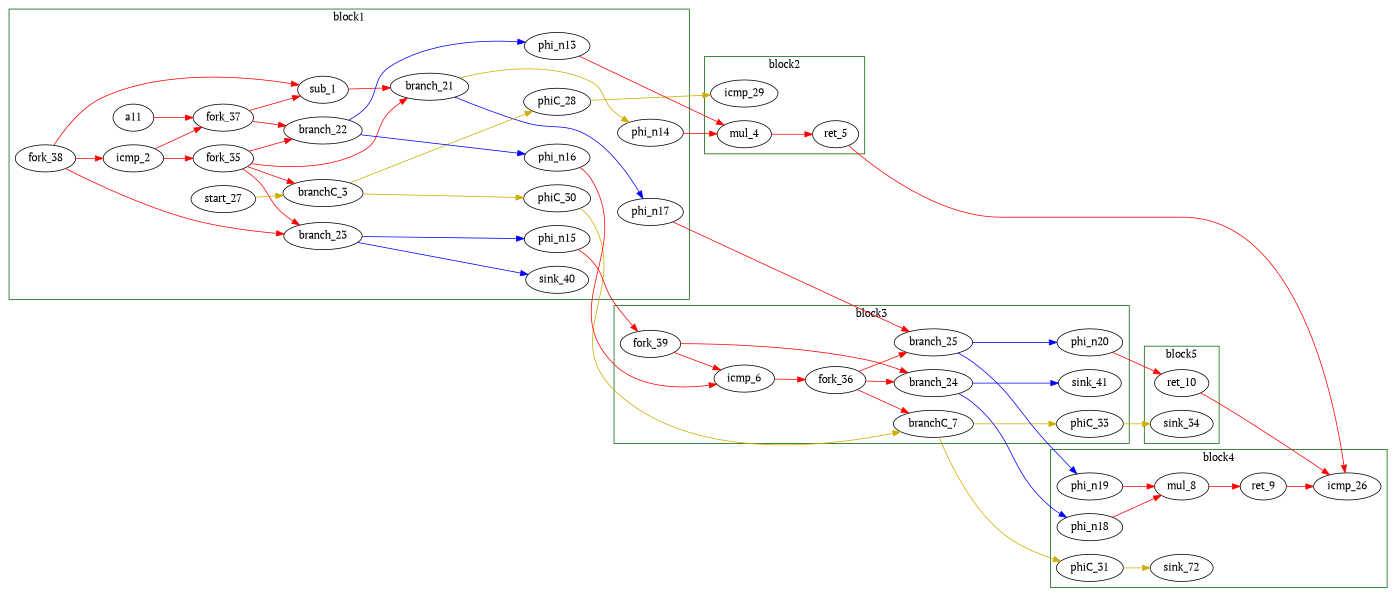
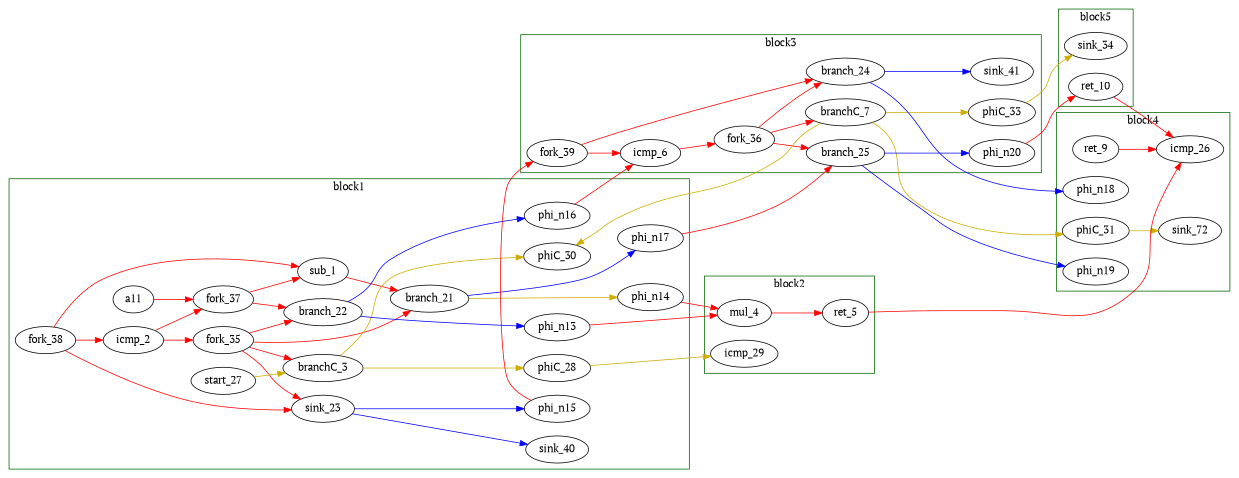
(323, 236) -> (323, 409)
(654, 417) -> (706, 190)
(1182, 486) -> none
